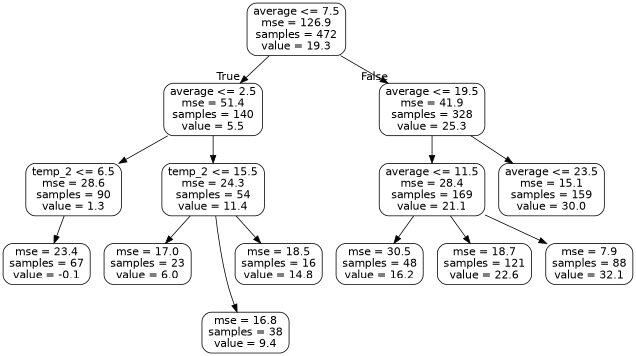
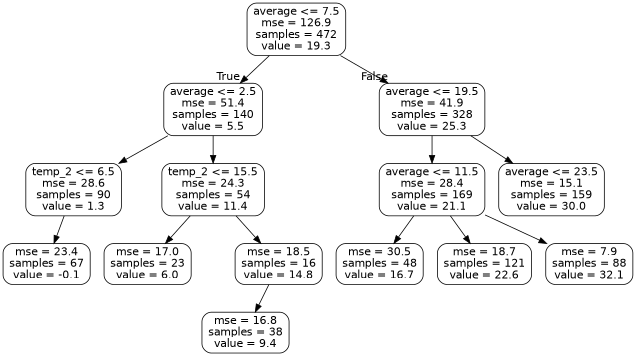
(223, 261) -> (264, 295)
(380, 264) -> (380, 264)
